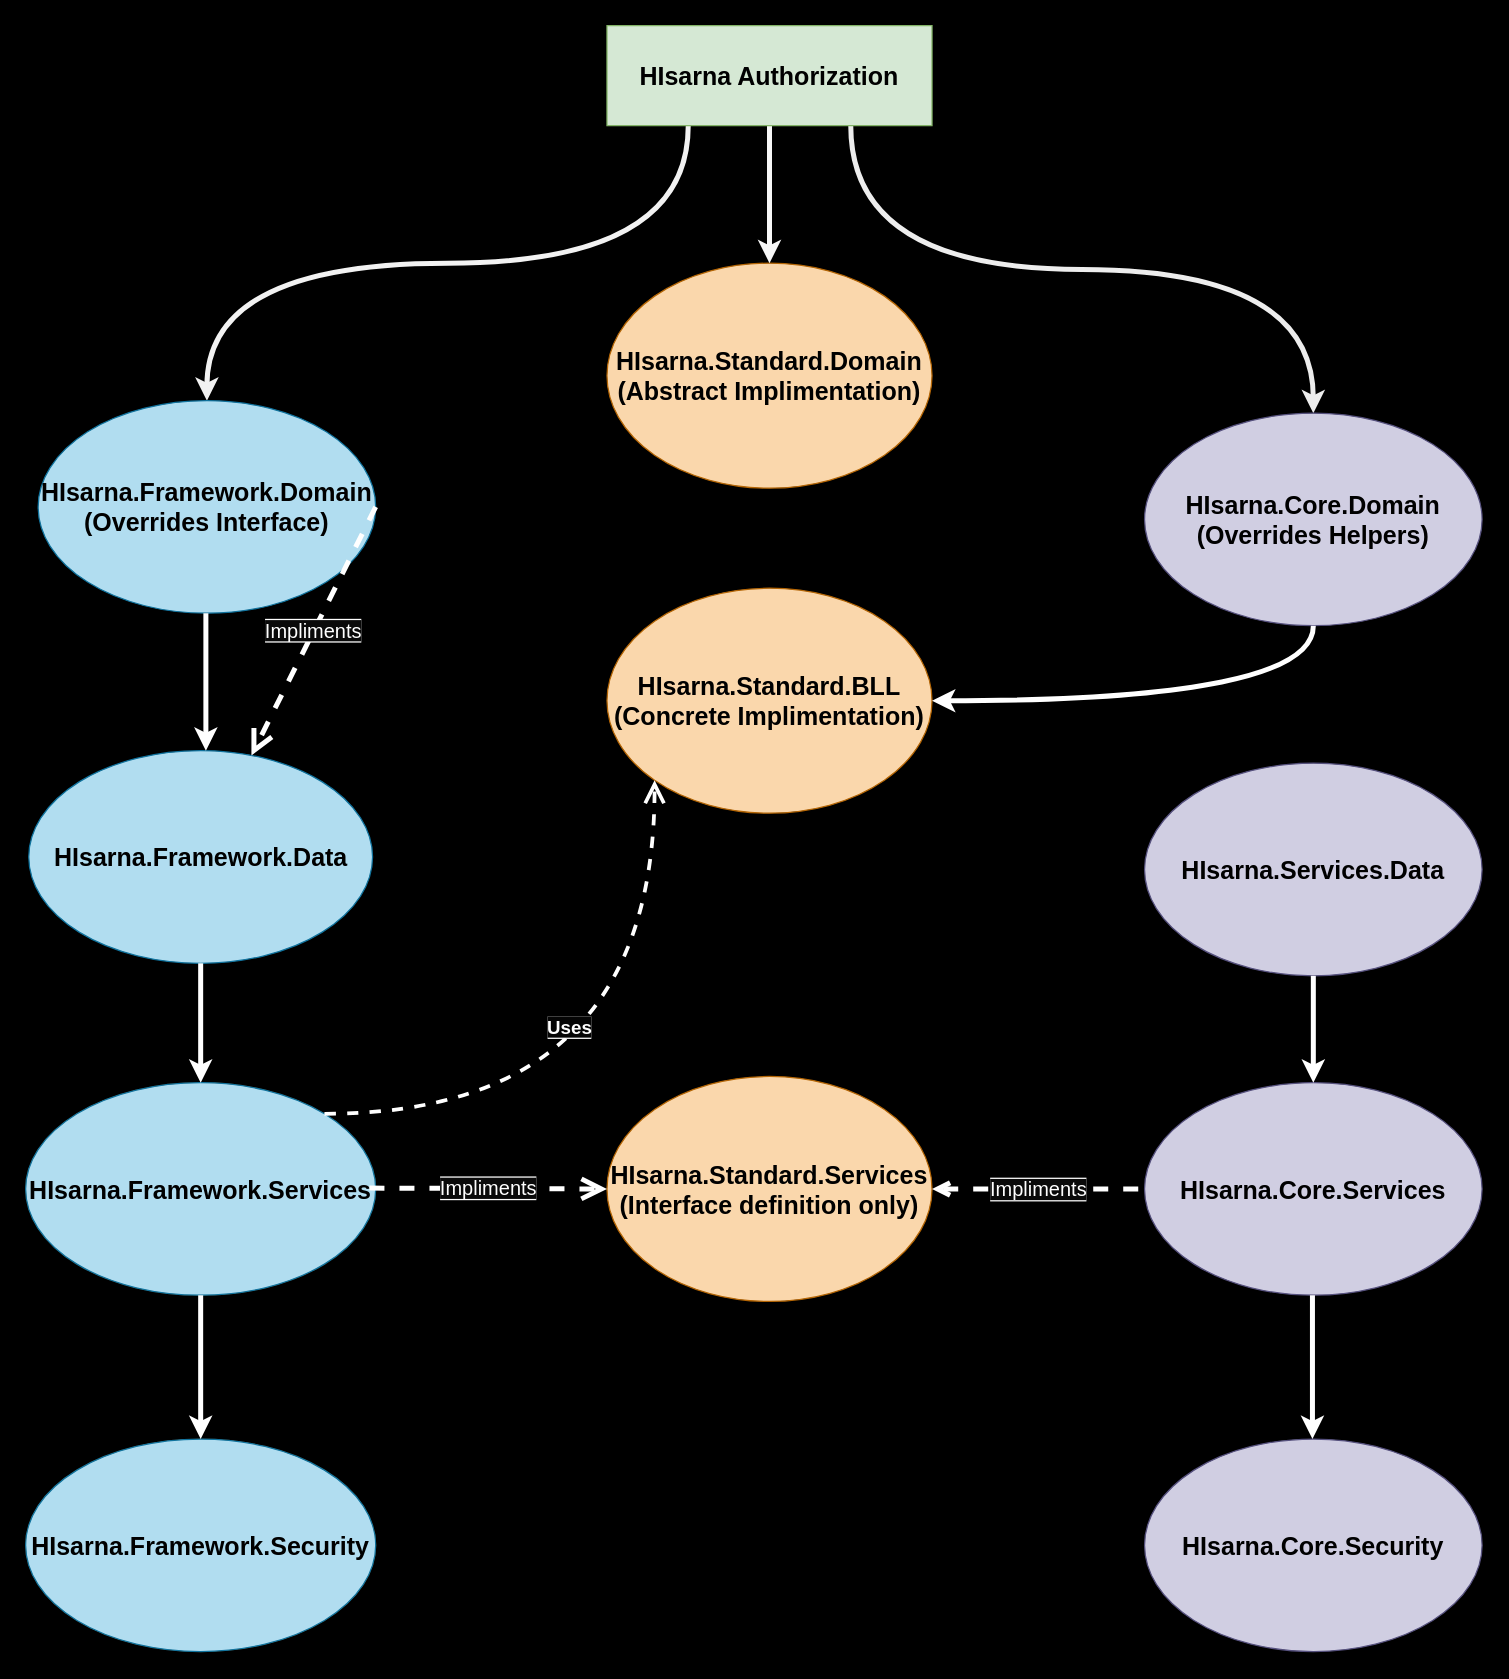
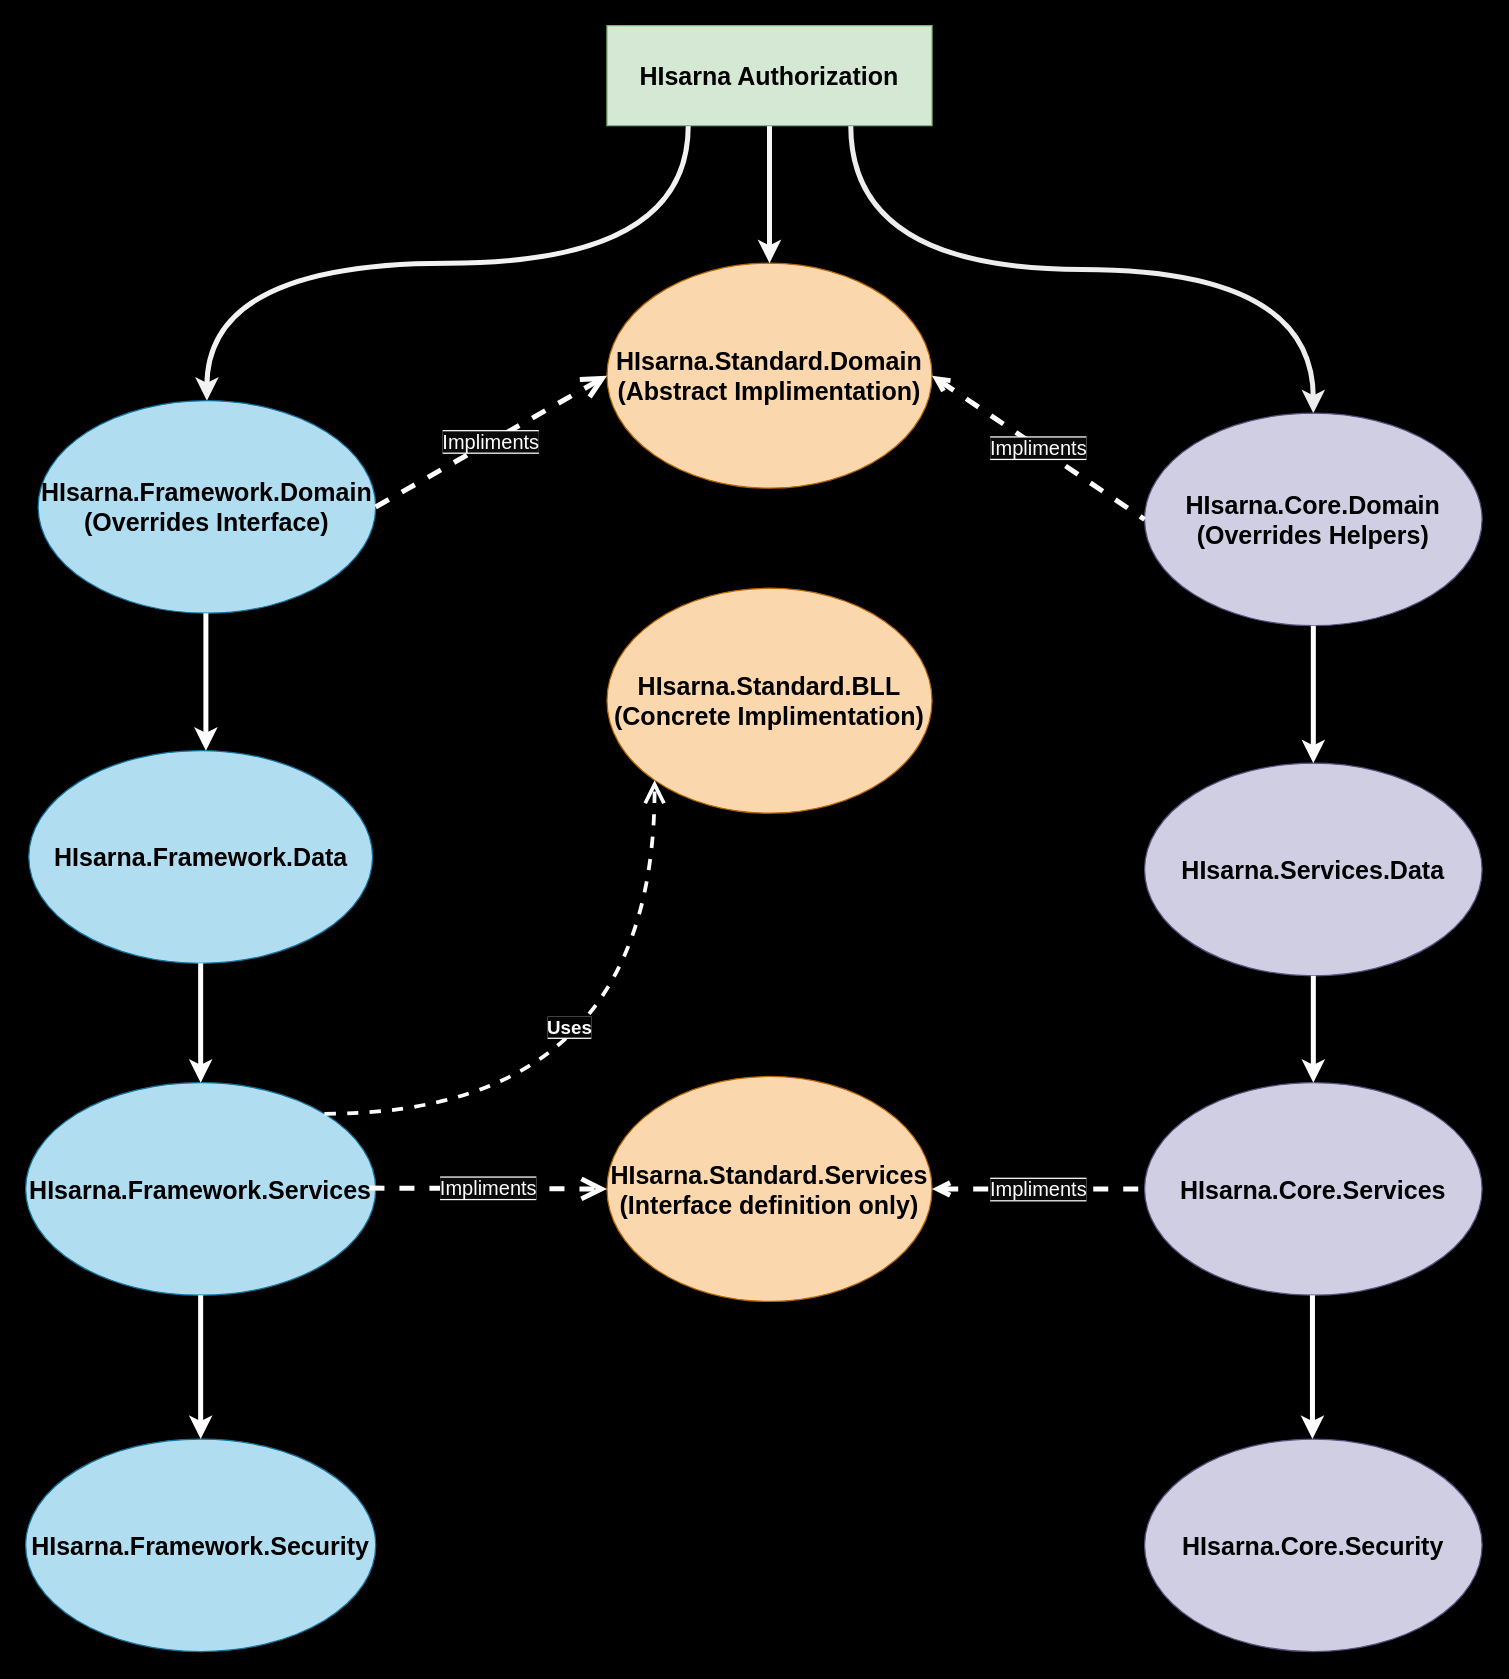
none -> (1046, 453)
(312, 633) -> (476, 450)
(1139, 693) -> (1313, 689)
